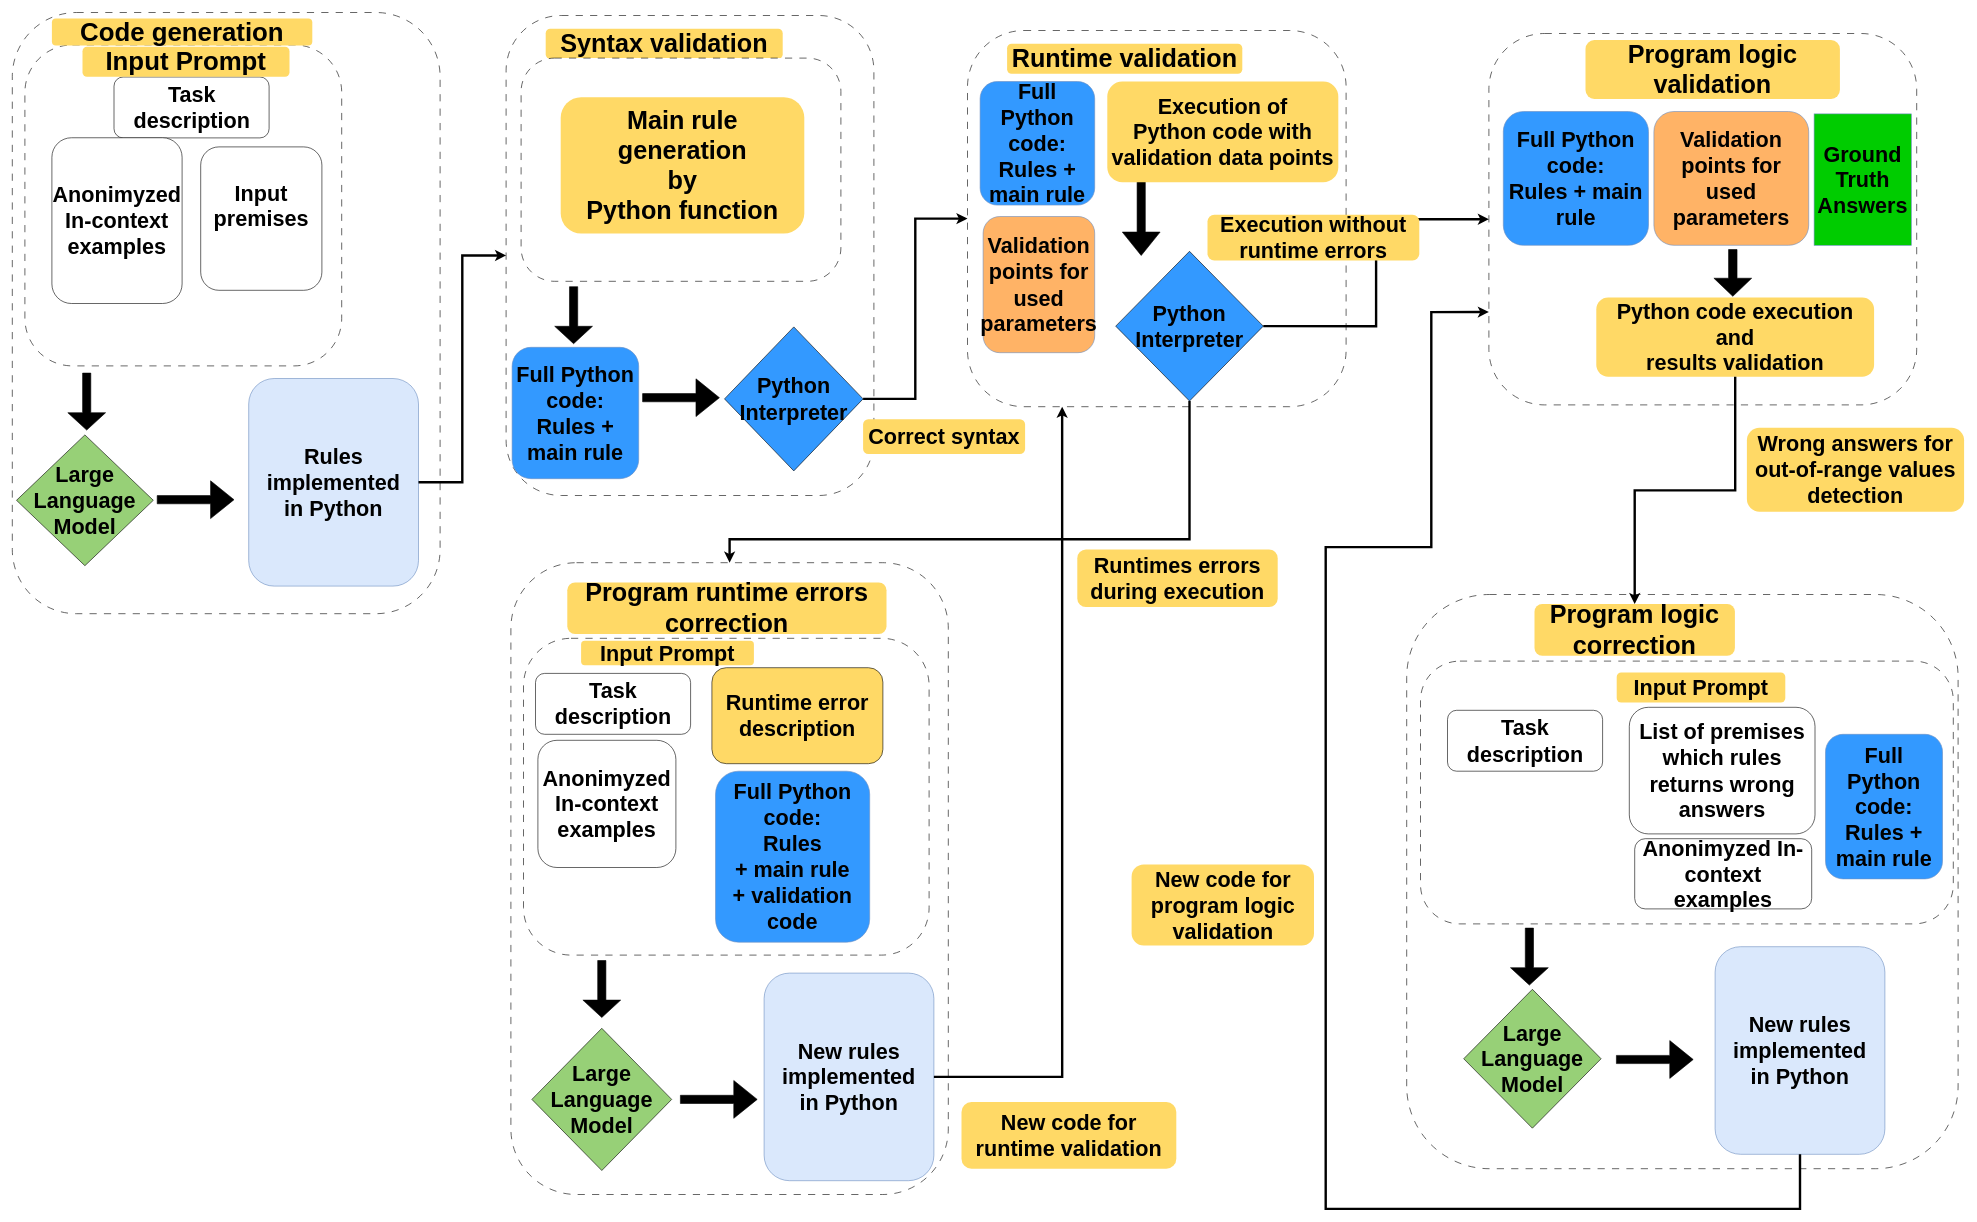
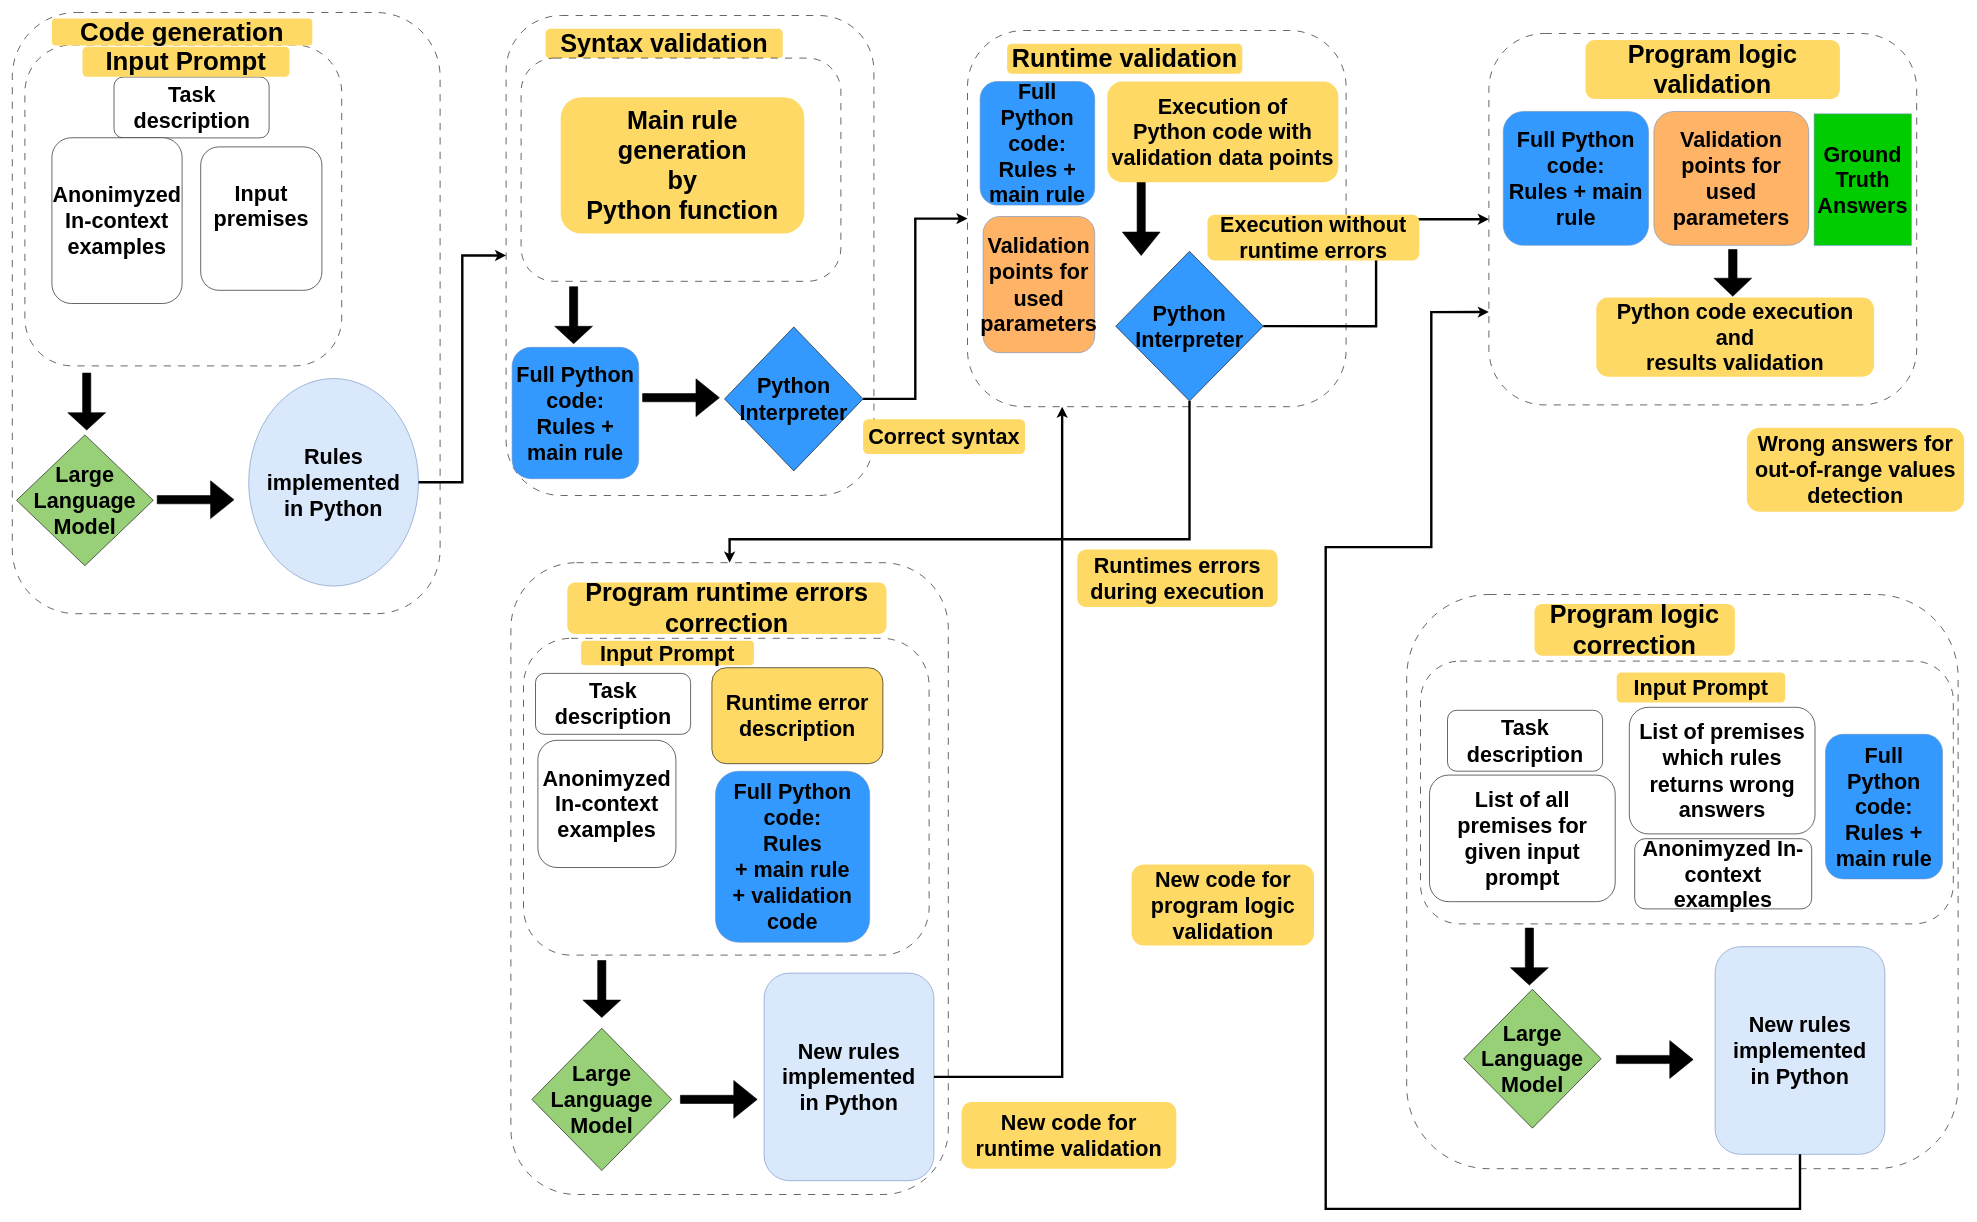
(334, 482) -> (334, 482)
(1689, 490) -> none
none -> (1522, 838)
